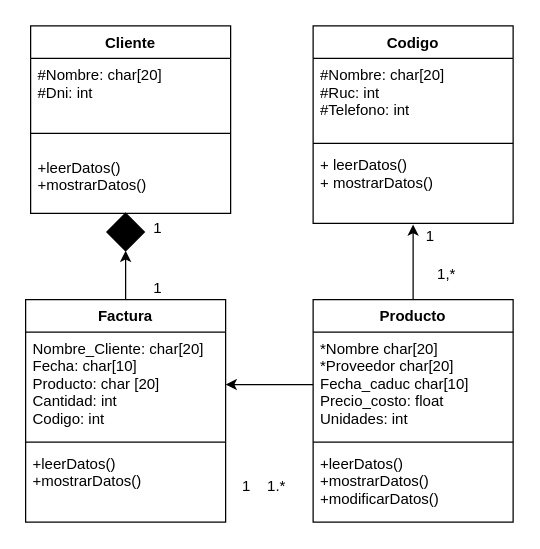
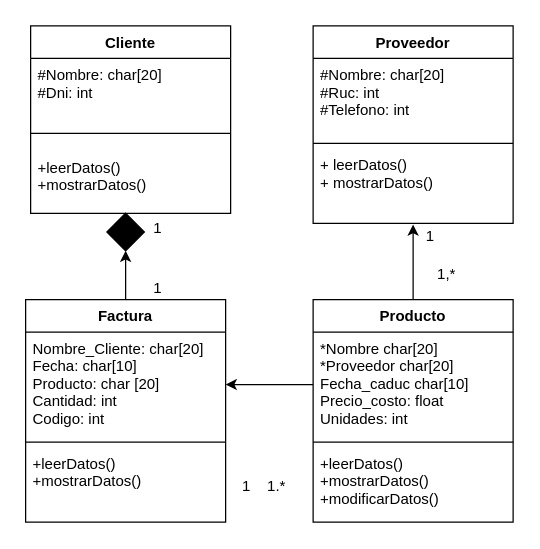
(413, 43) -> (413, 43)
